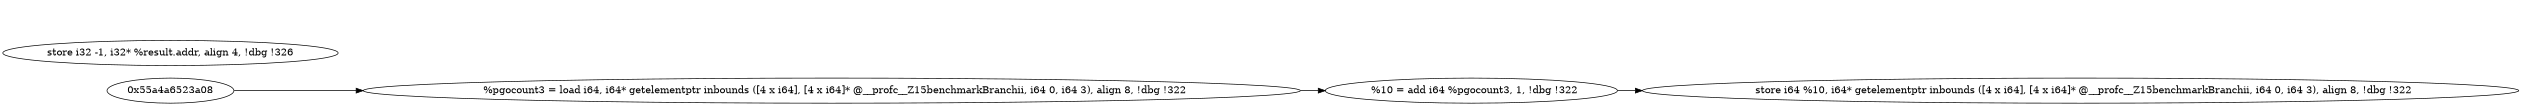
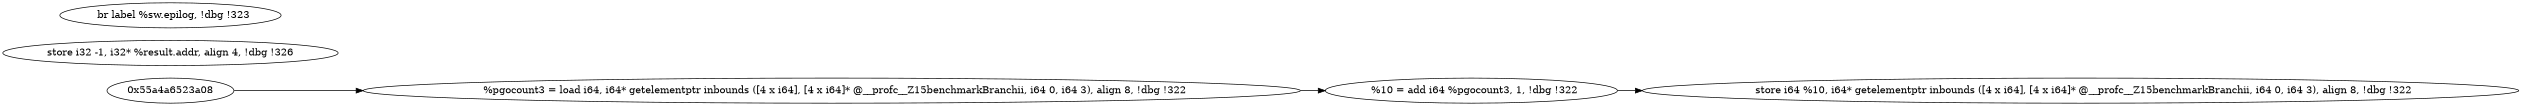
none -> (170, 15)
